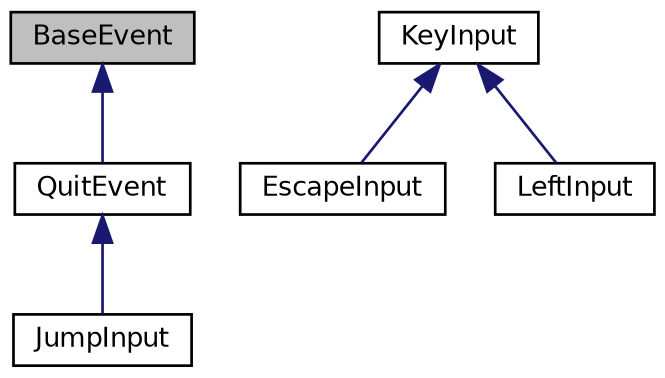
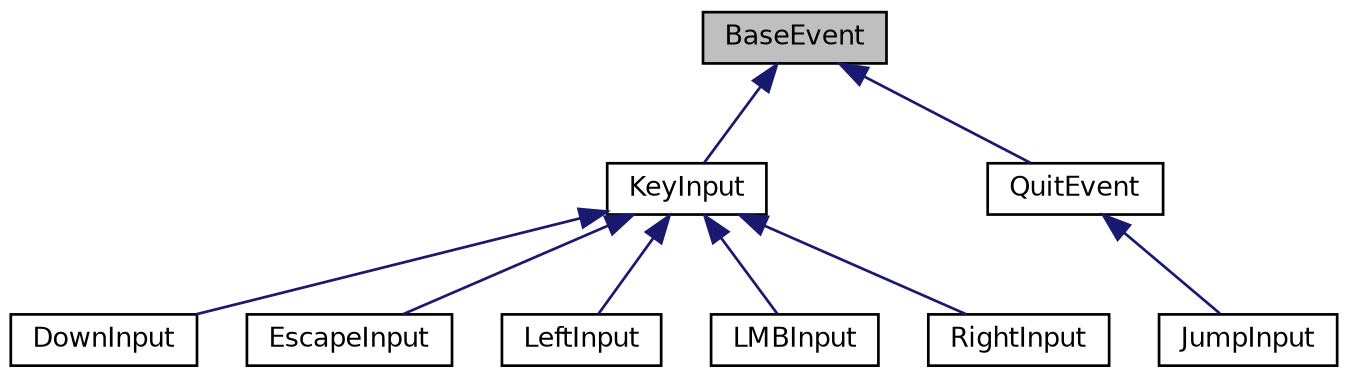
none -> (732, 125)
none -> (104, 340)
none -> (795, 340)
none -> (1019, 340)
